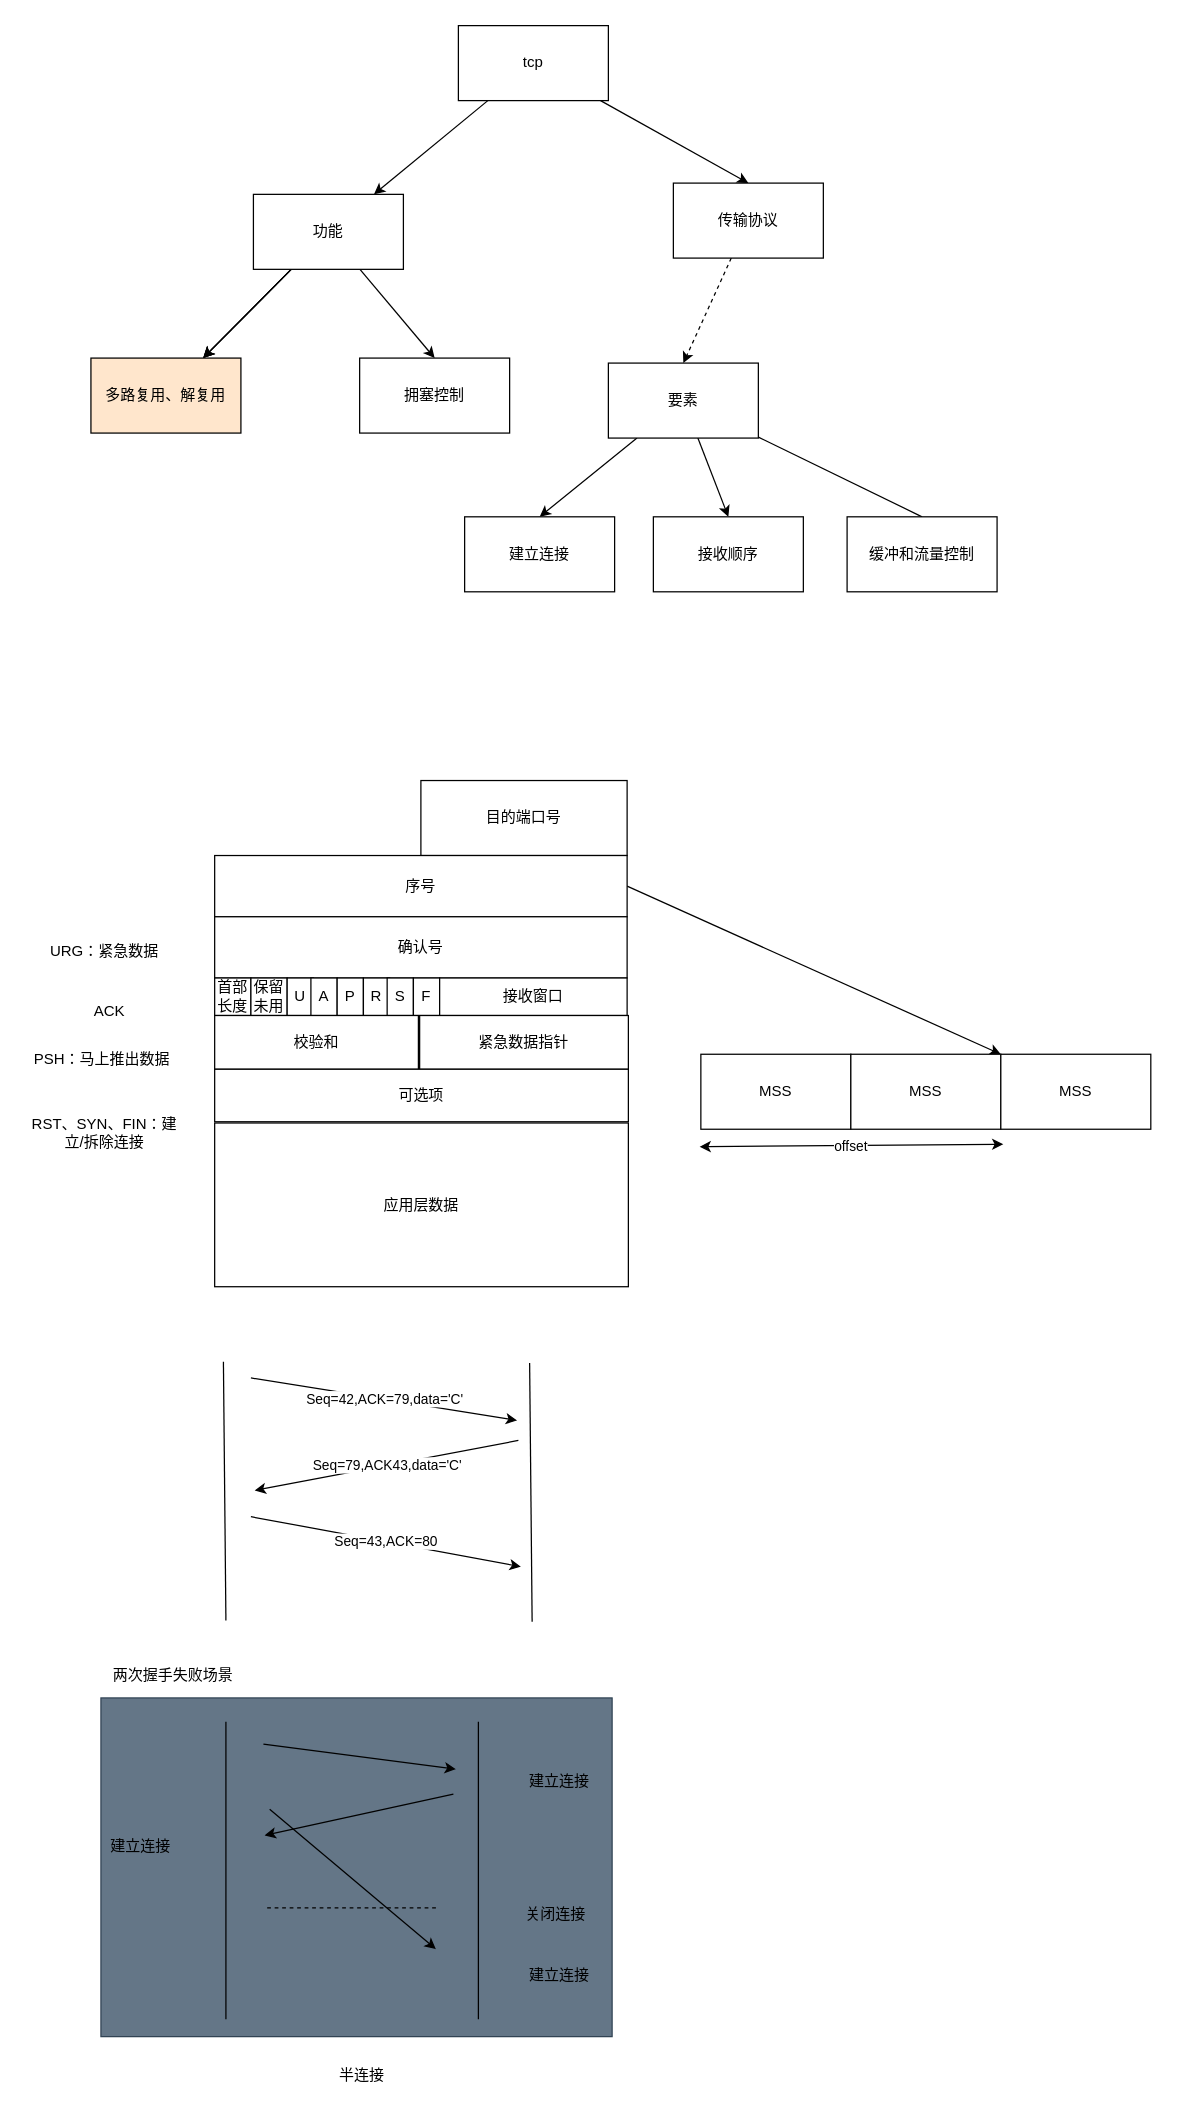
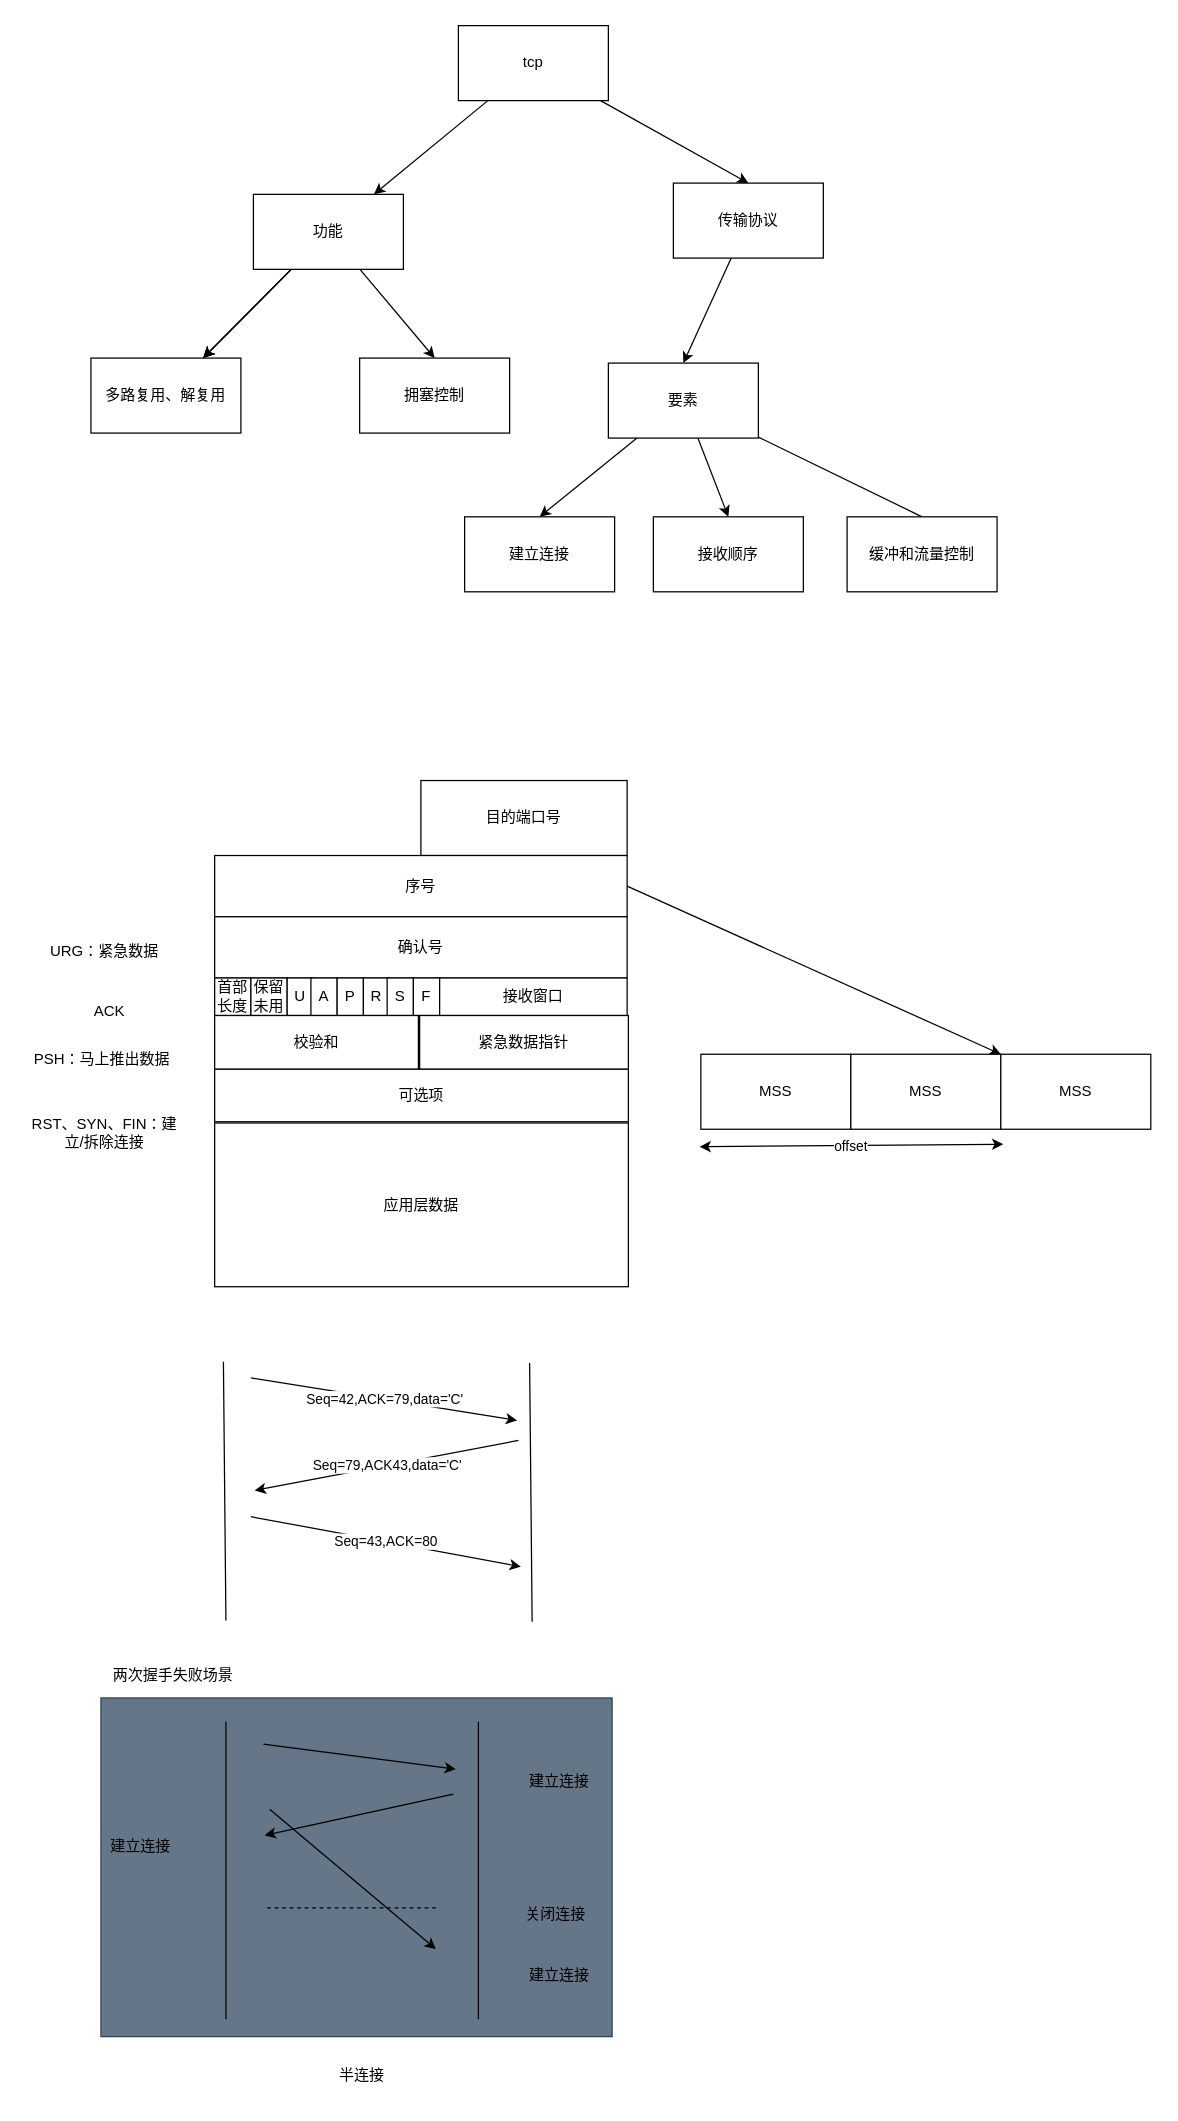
(709, 307) -> (709, 307)
(166, 396) -> (166, 396)
